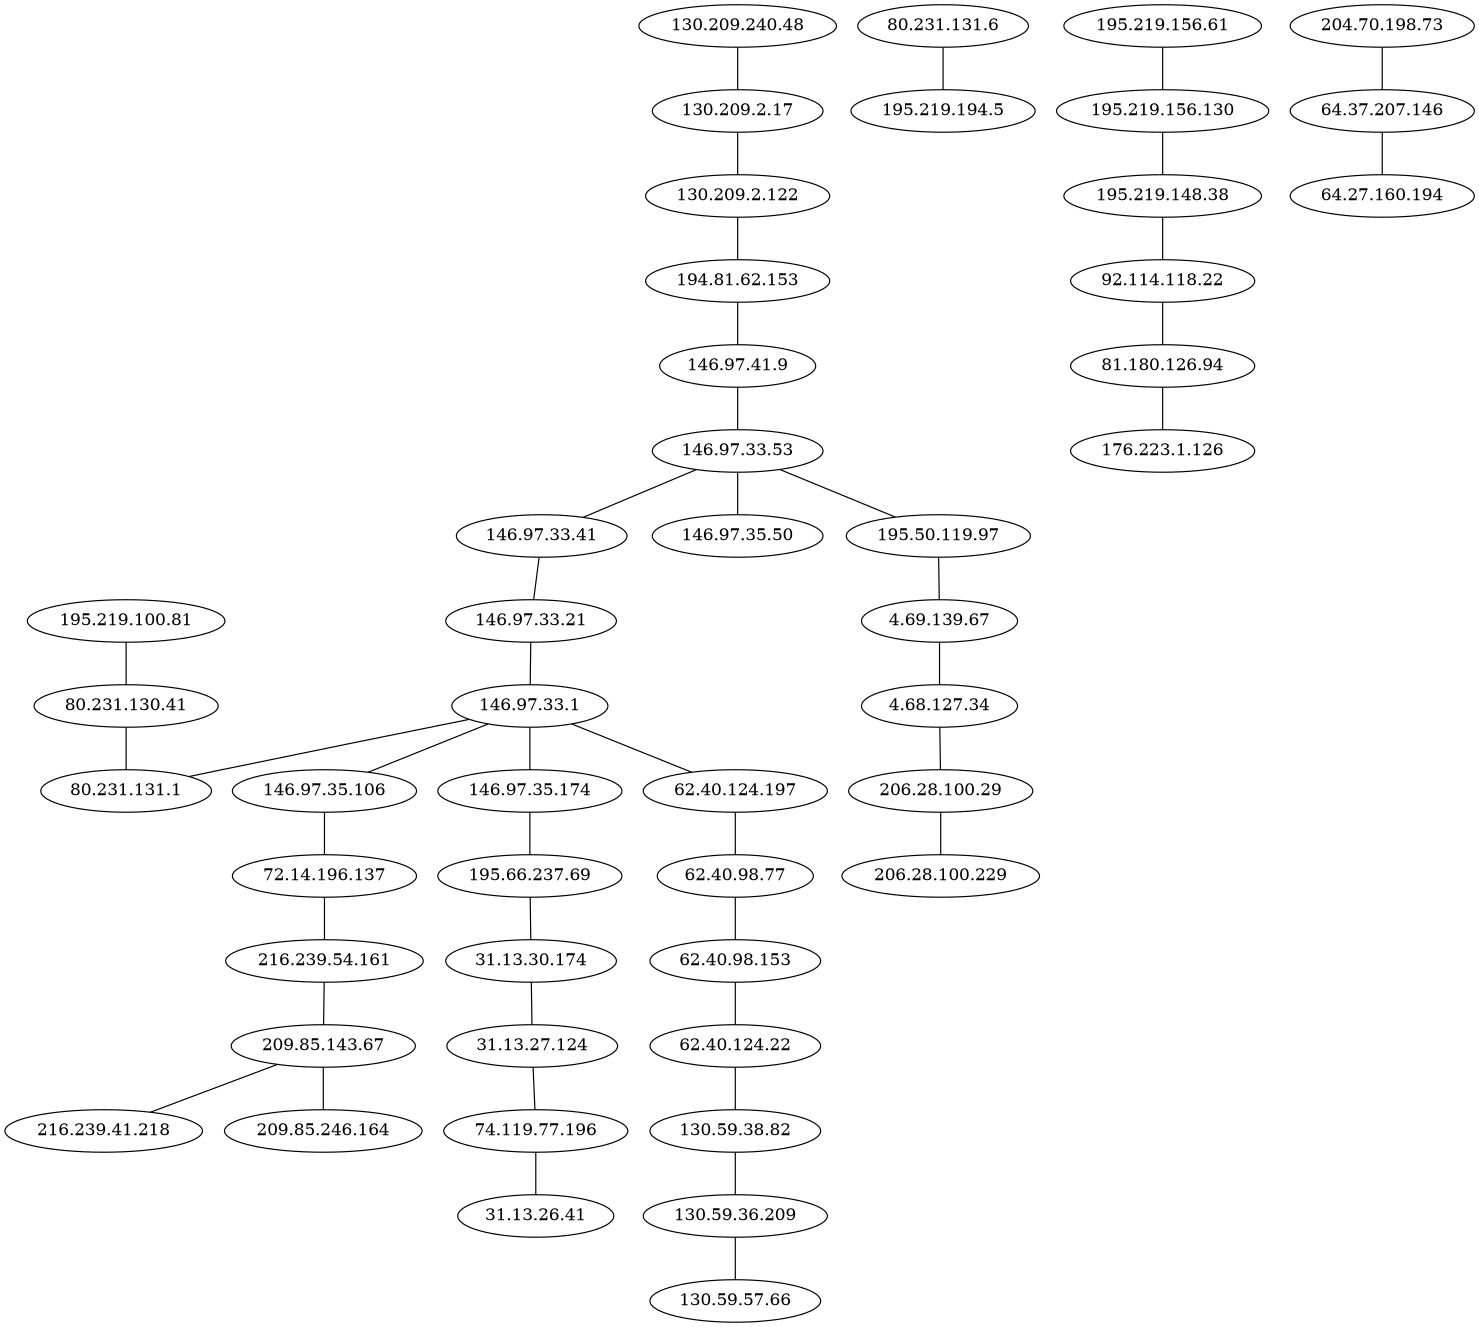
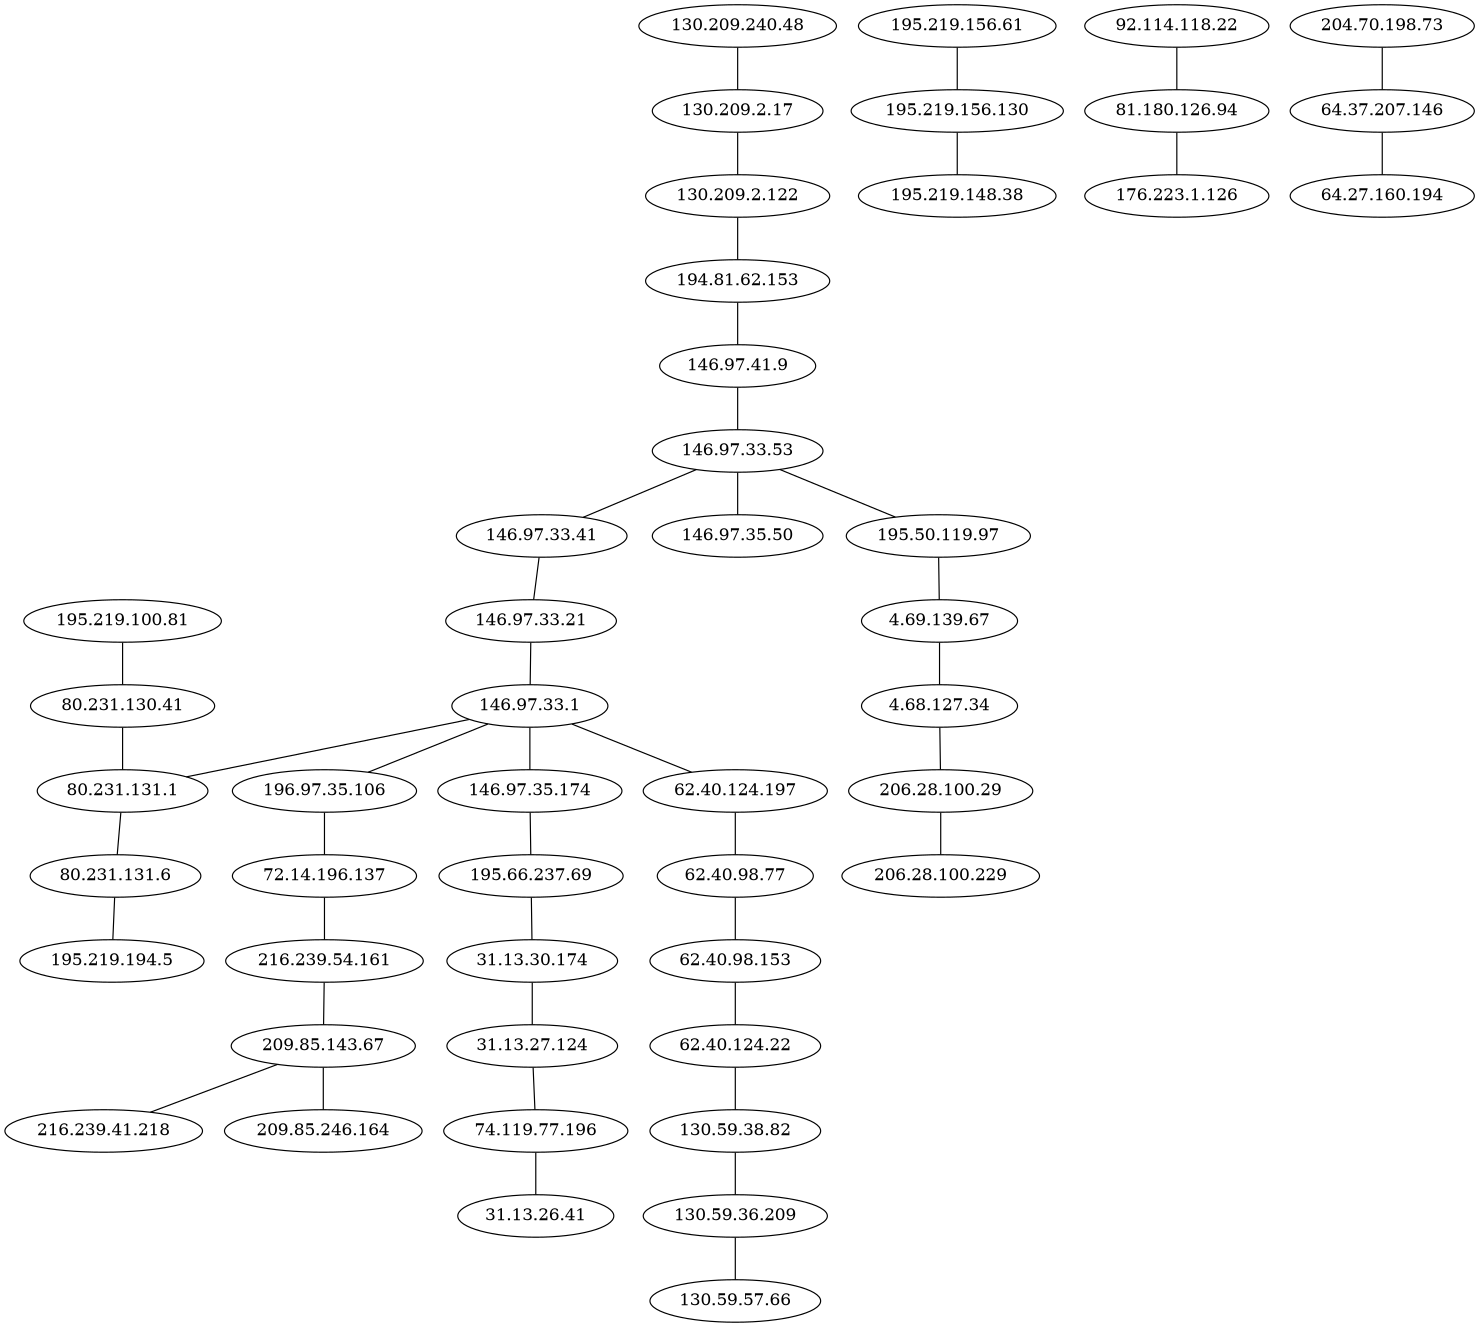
(1163, 239) -> none
(324, 791) -> (324, 791)
none -> (119, 834)
